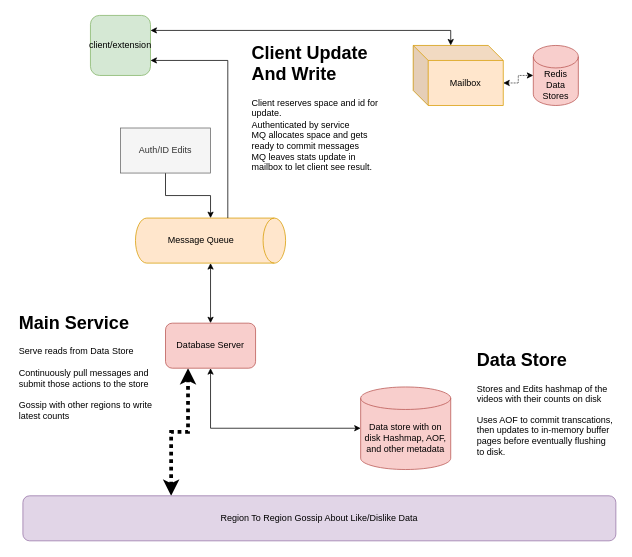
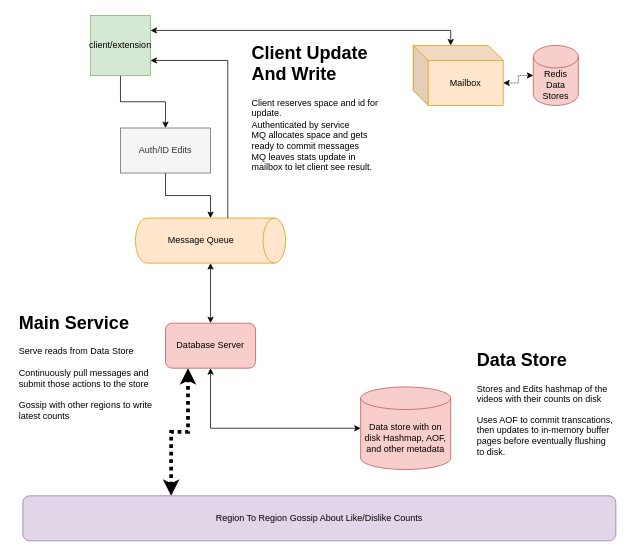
(120, 45) -> (120, 45)
none -> (140, 102)
(319, 518) -> (319, 518)
